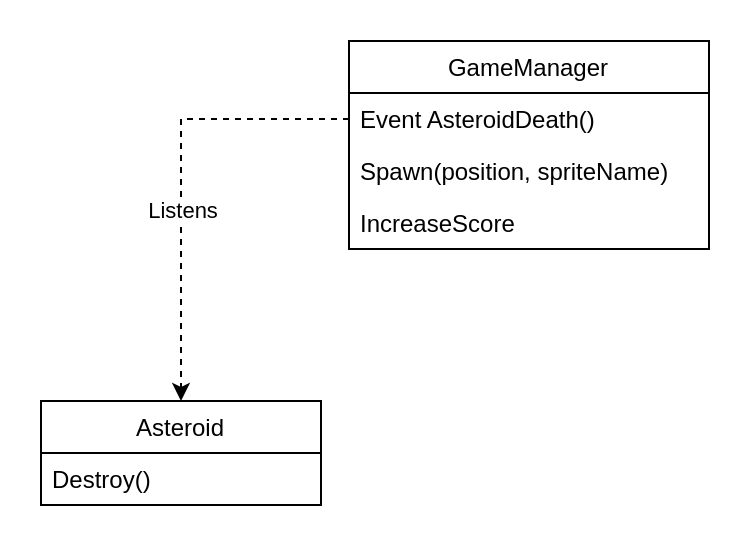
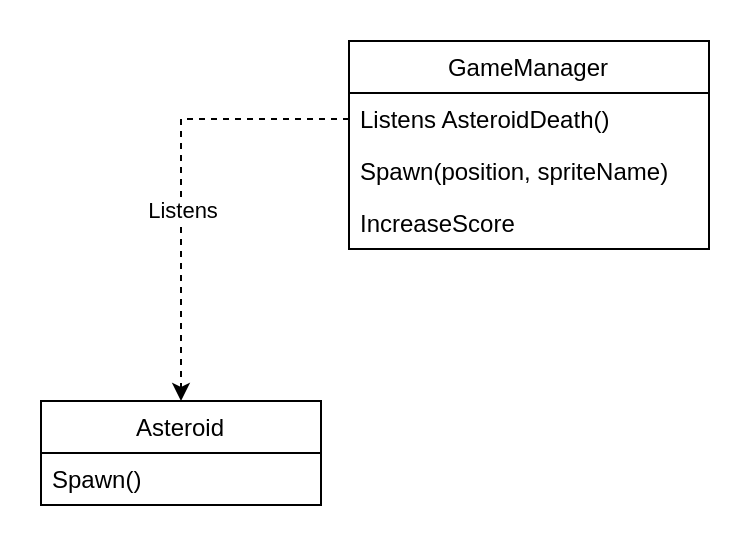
(495, 120) -> (505, 120)
(112, 480) -> (99, 480)
